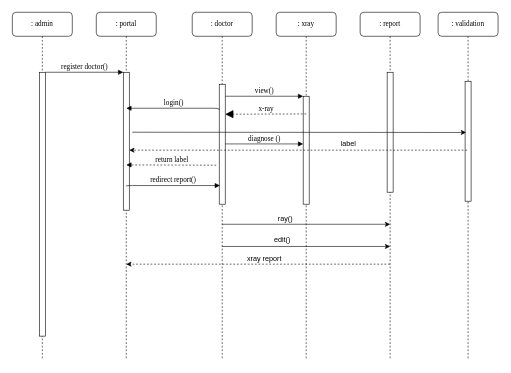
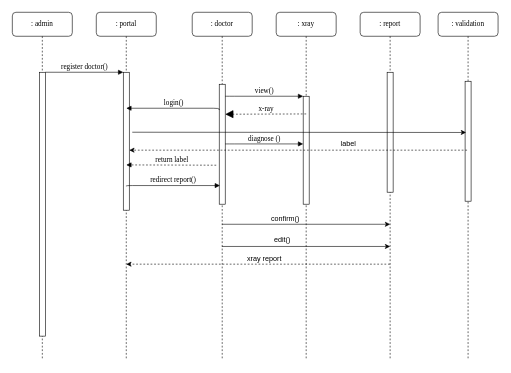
(286, 219) -> (286, 219)
